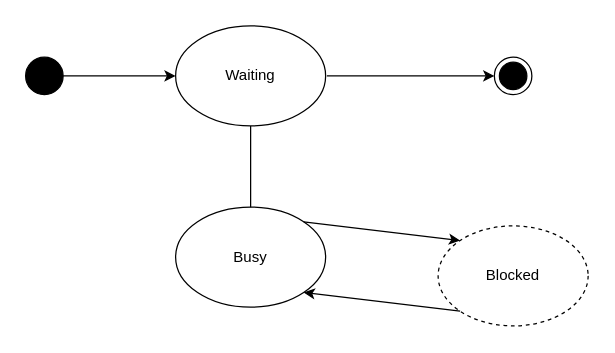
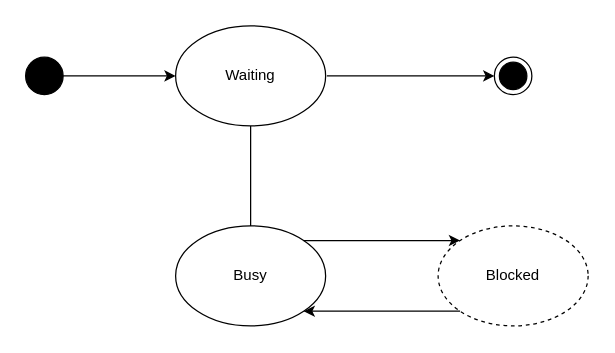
(251, 257) -> (251, 276)
